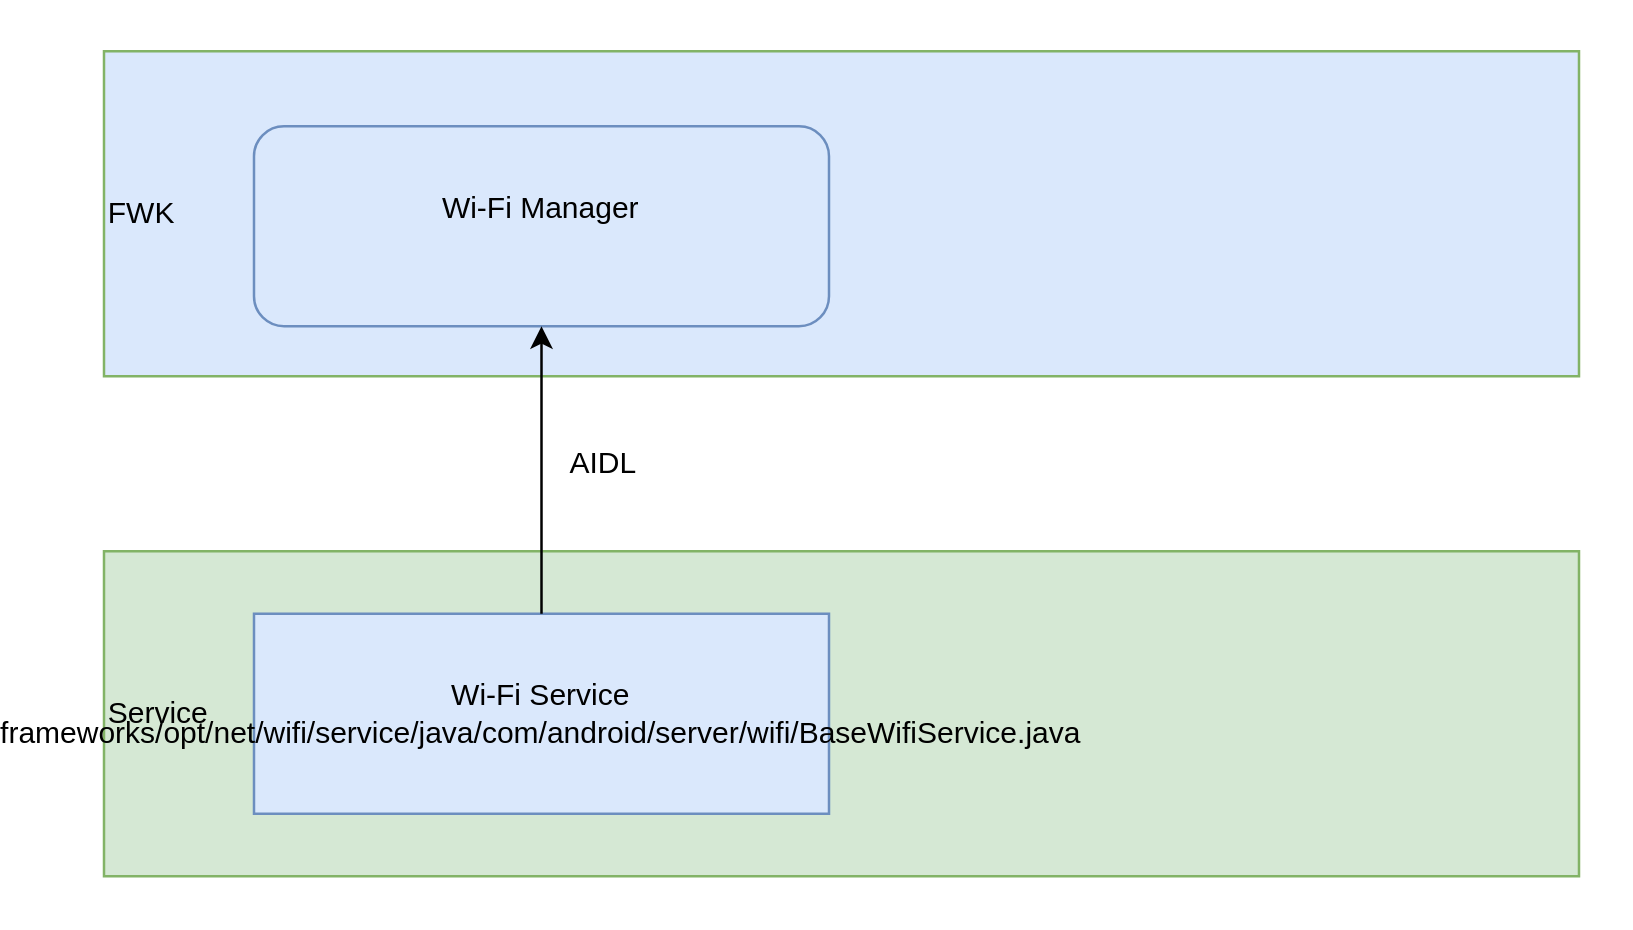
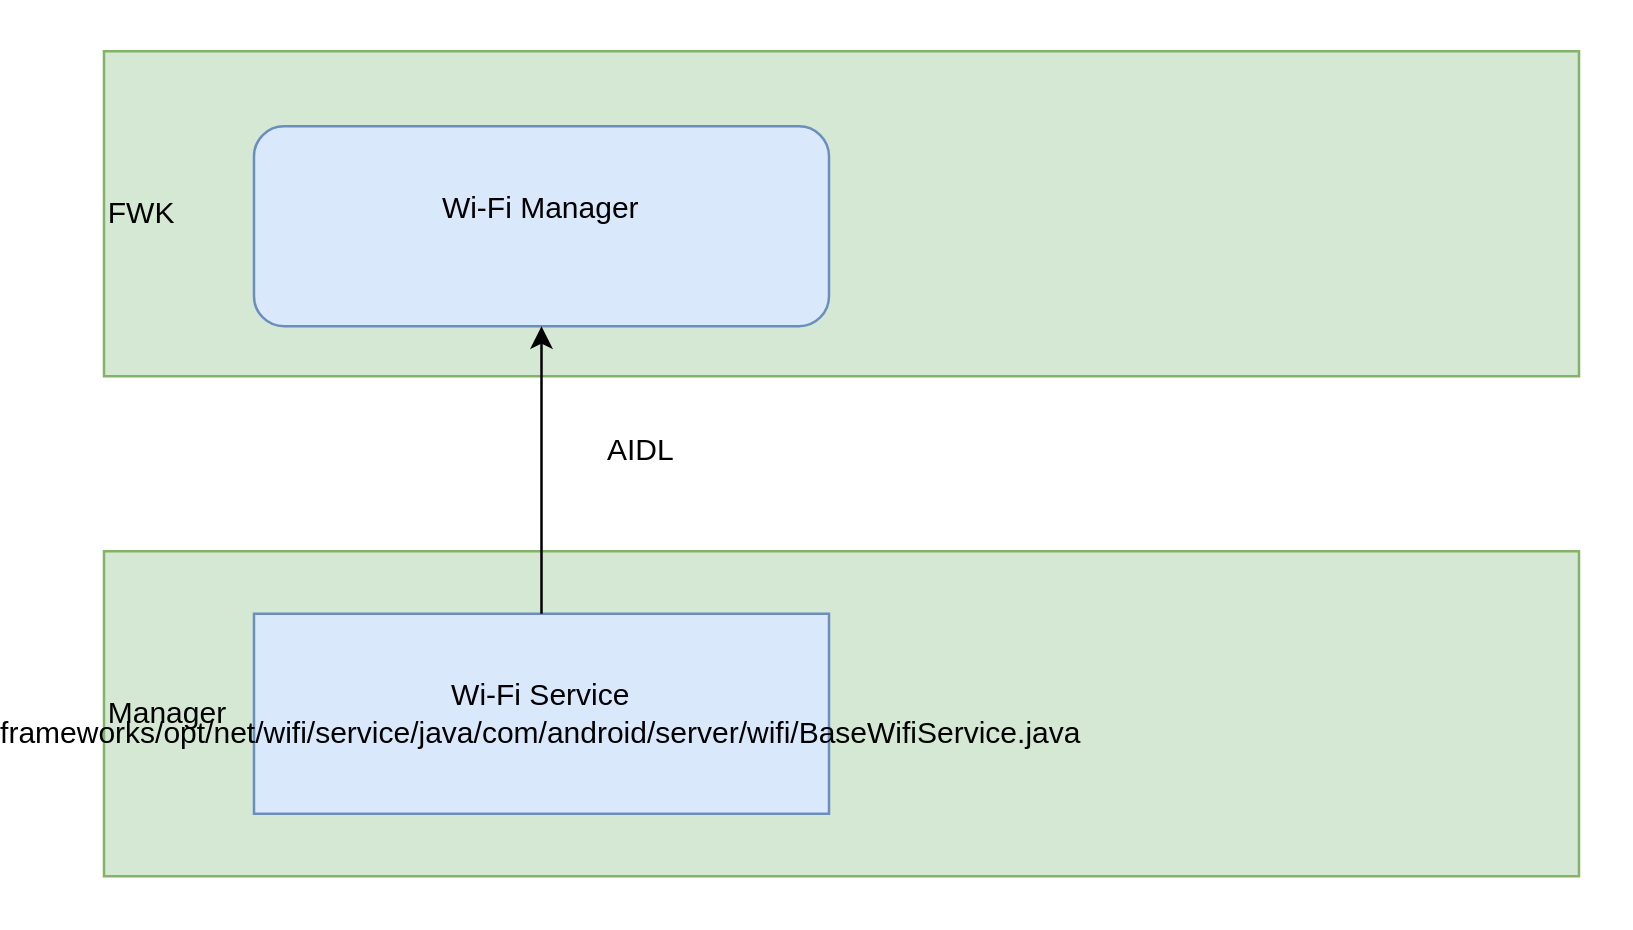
(841, 214) -> (841, 214)
(604, 464) -> (641, 451)
(164, 714) -> (168, 714)
